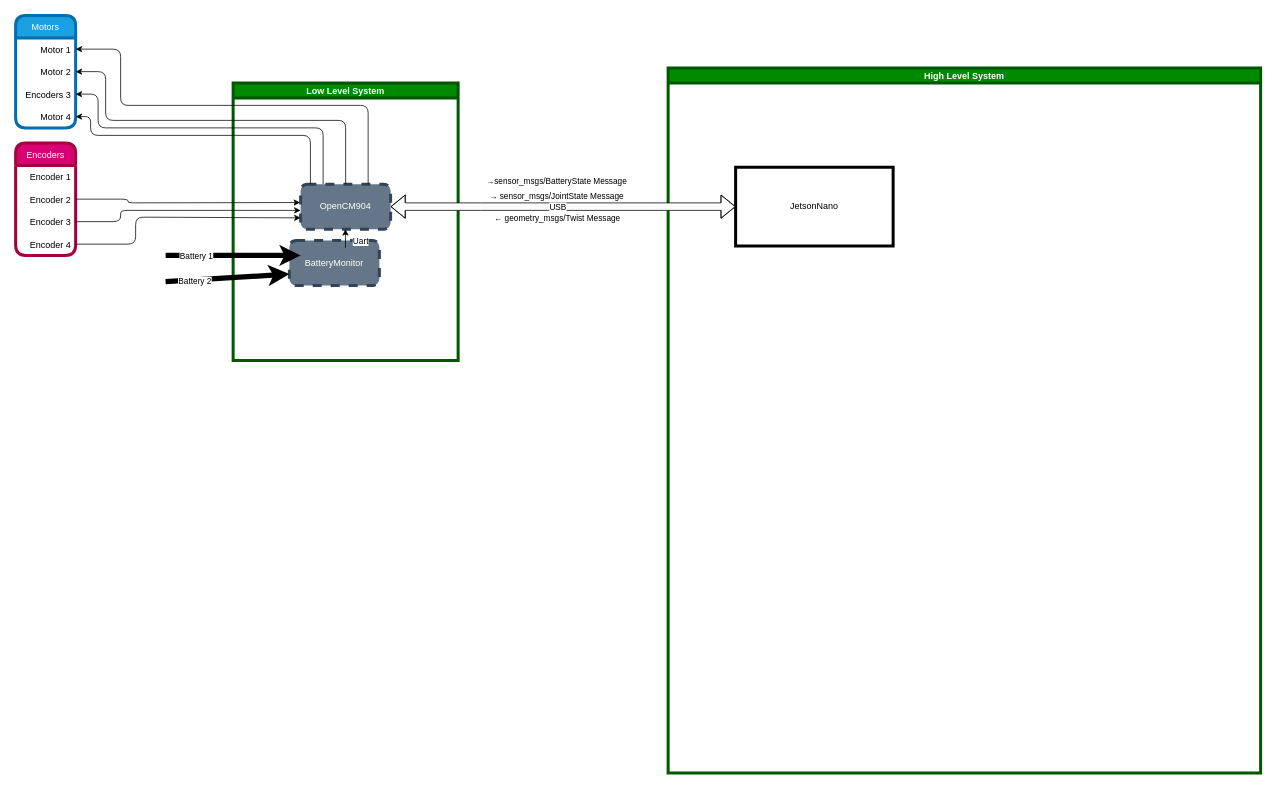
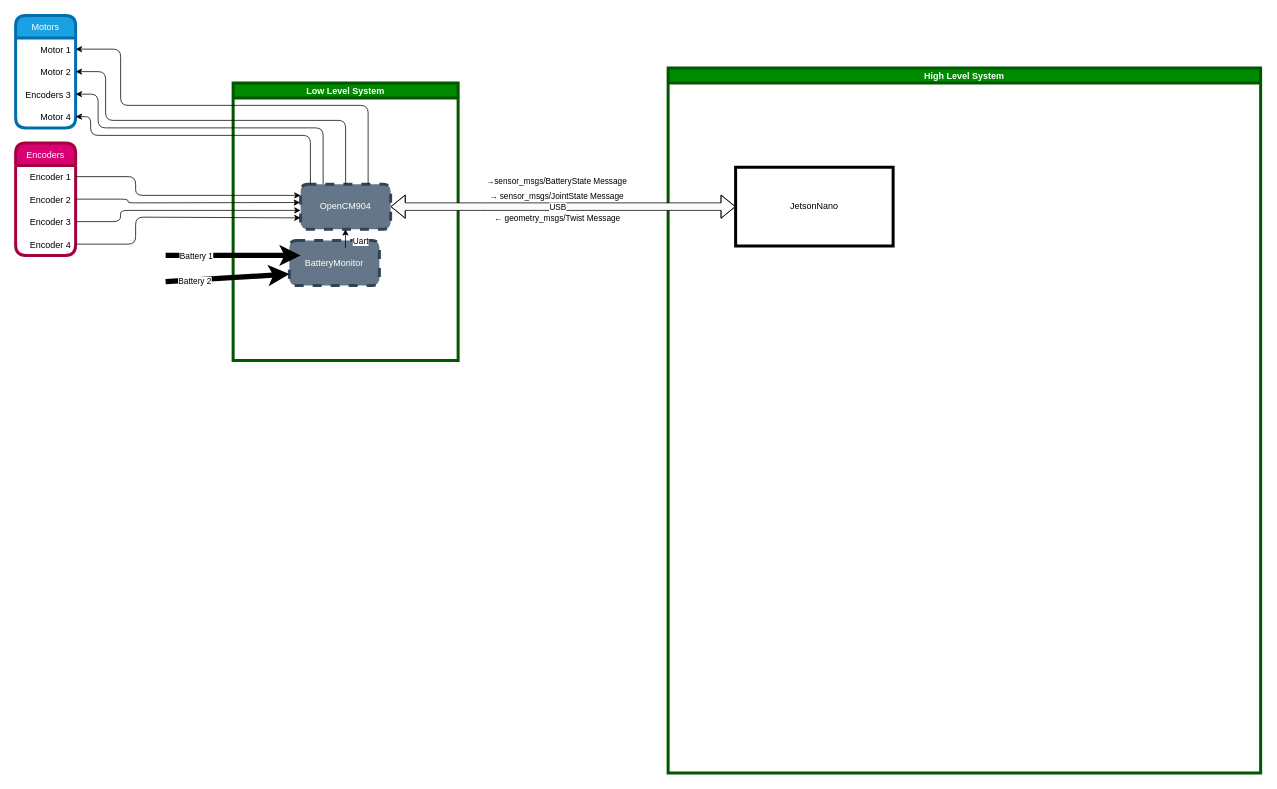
none -> (181, 195)
